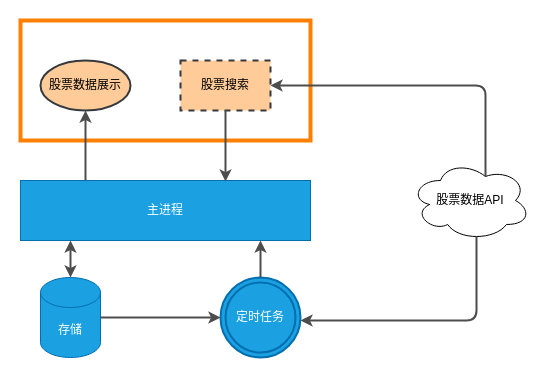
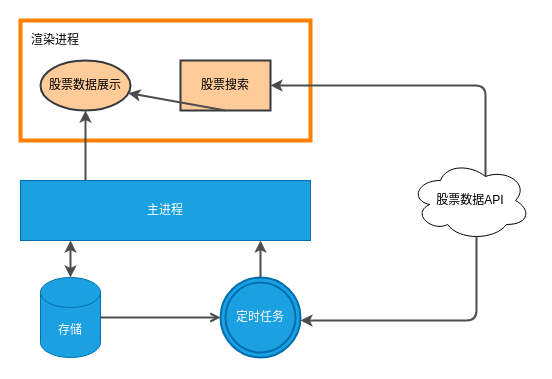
none -> (56, 41)
(226, 86) -> (226, 86)
(226, 142) -> (181, 103)
(210, 318) -> (211, 318)
